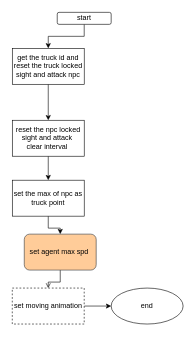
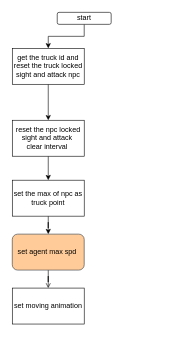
(60, 252) -> (48, 252)
(48, 306) -> (48, 306)
(105, 306) -> none
(147, 306) -> none
